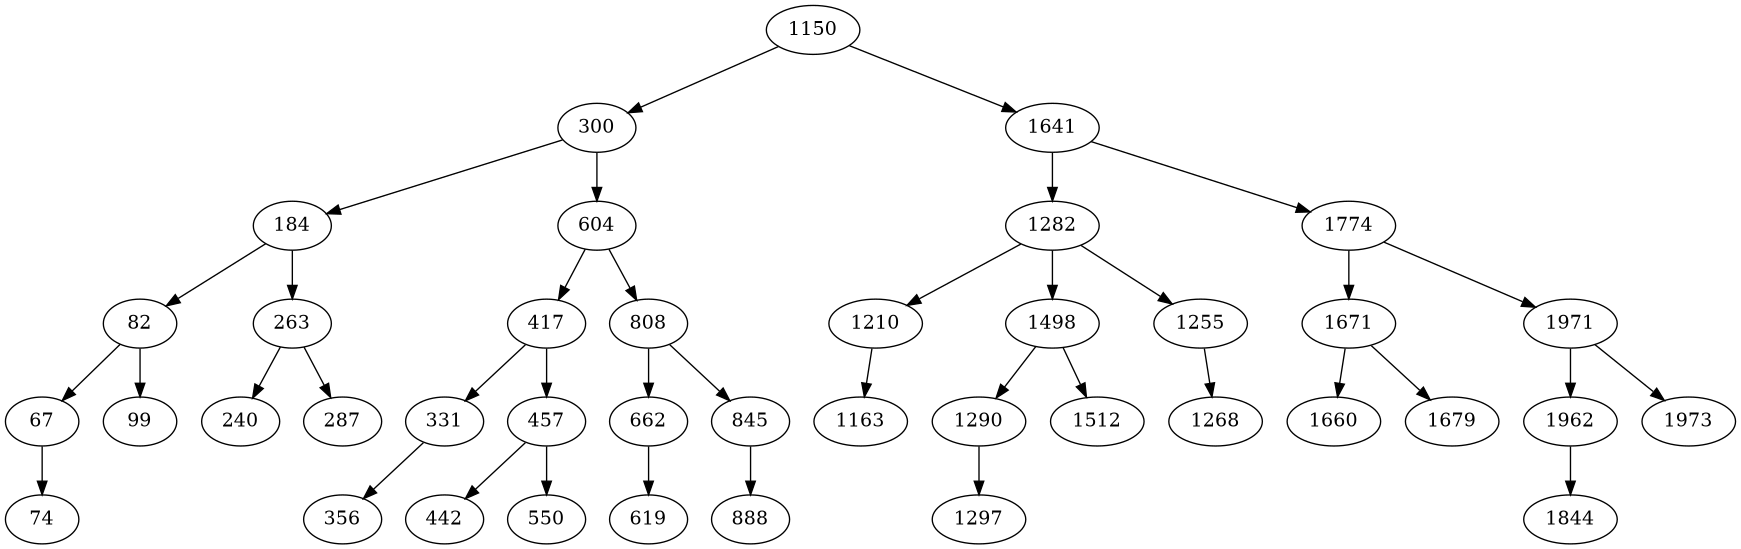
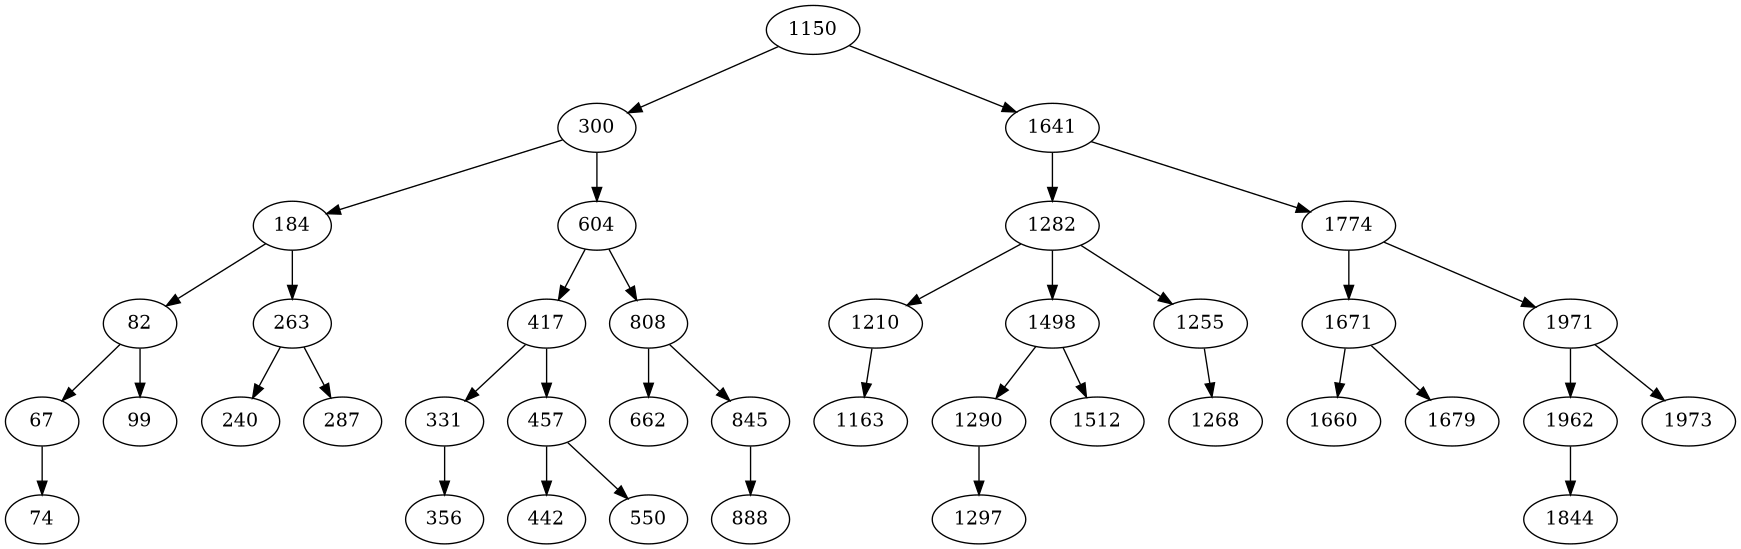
(649, 519) -> none
